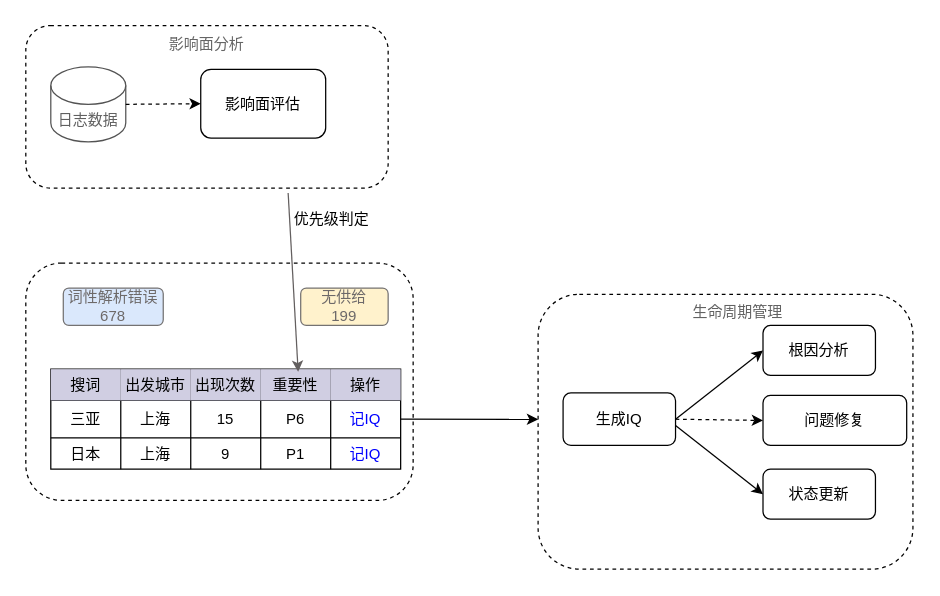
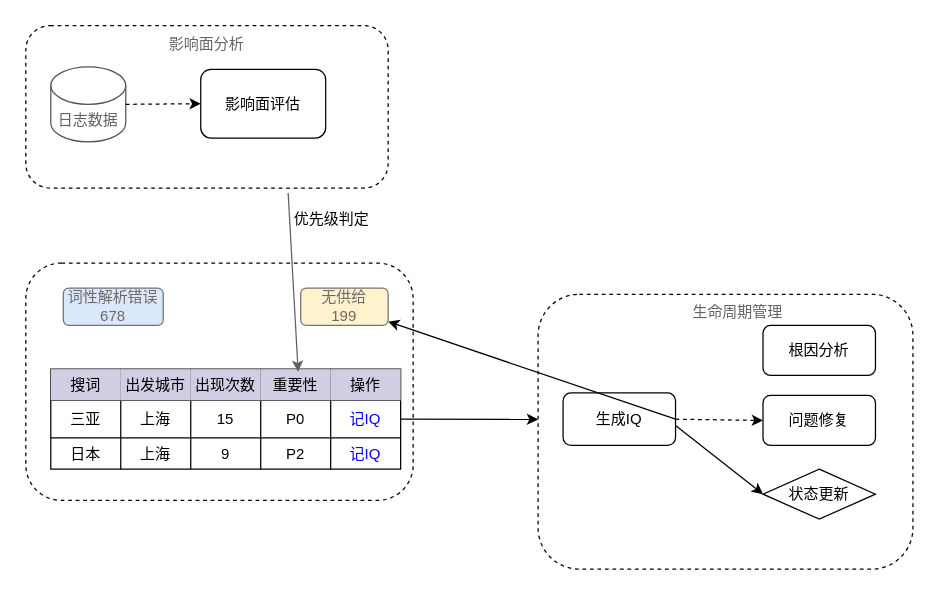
(717, 387) -> (535, 372)
(296, 419) -> (296, 419)
(835, 421) -> (819, 421)
(296, 454) -> (296, 454)
(819, 494) -> (819, 494)
